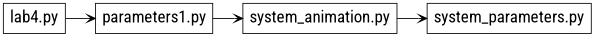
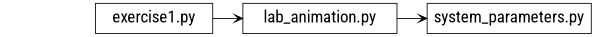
(34, 18) -> none
(154, 18) -> (154, 18)
(320, 18) -> (320, 18)
